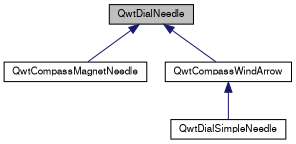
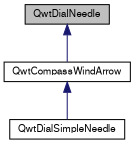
(75, 72) -> none
